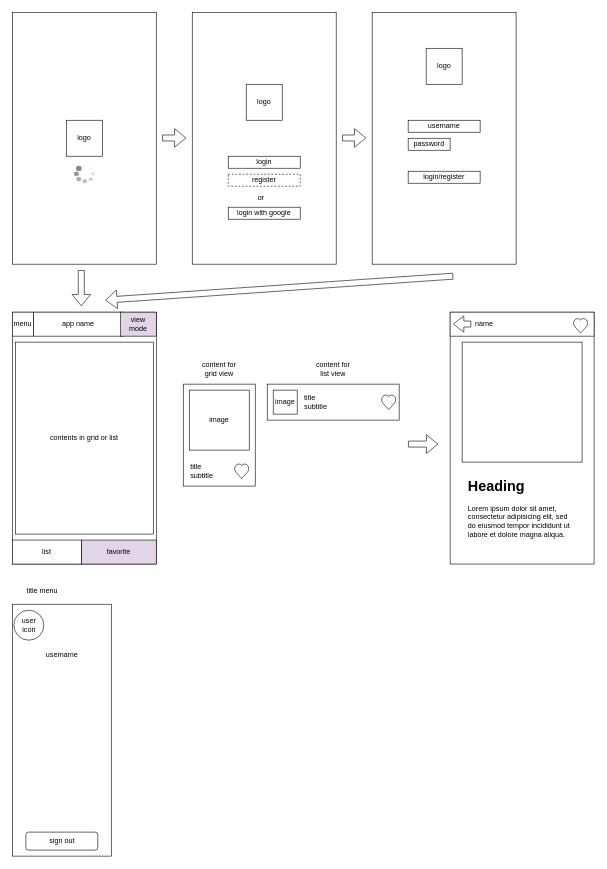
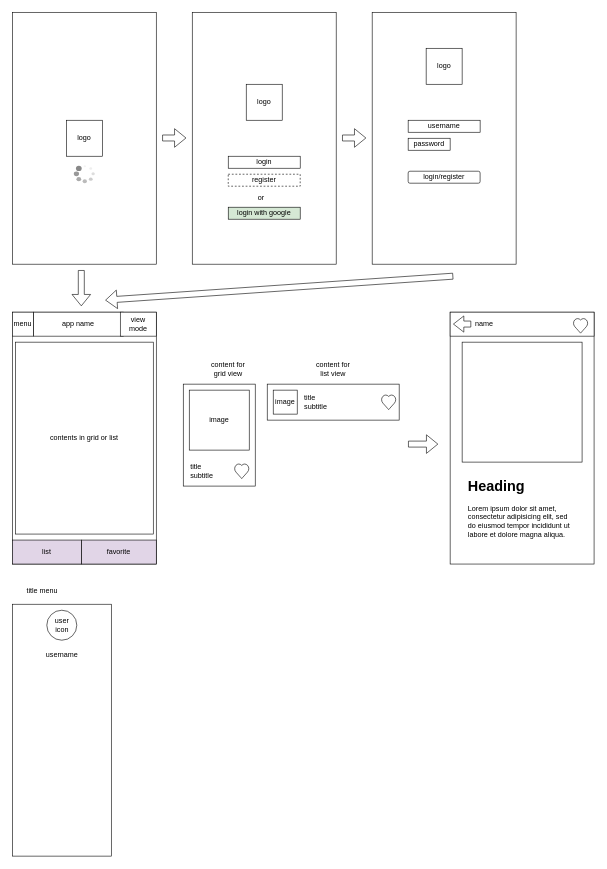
(444, 177) -> (444, 177)
(264, 213) -> (264, 213)
(138, 324) -> (138, 324)
(219, 369) -> (228, 369)
(47, 552) -> (47, 552)
(29, 626) -> (62, 626)
(62, 842) -> none
